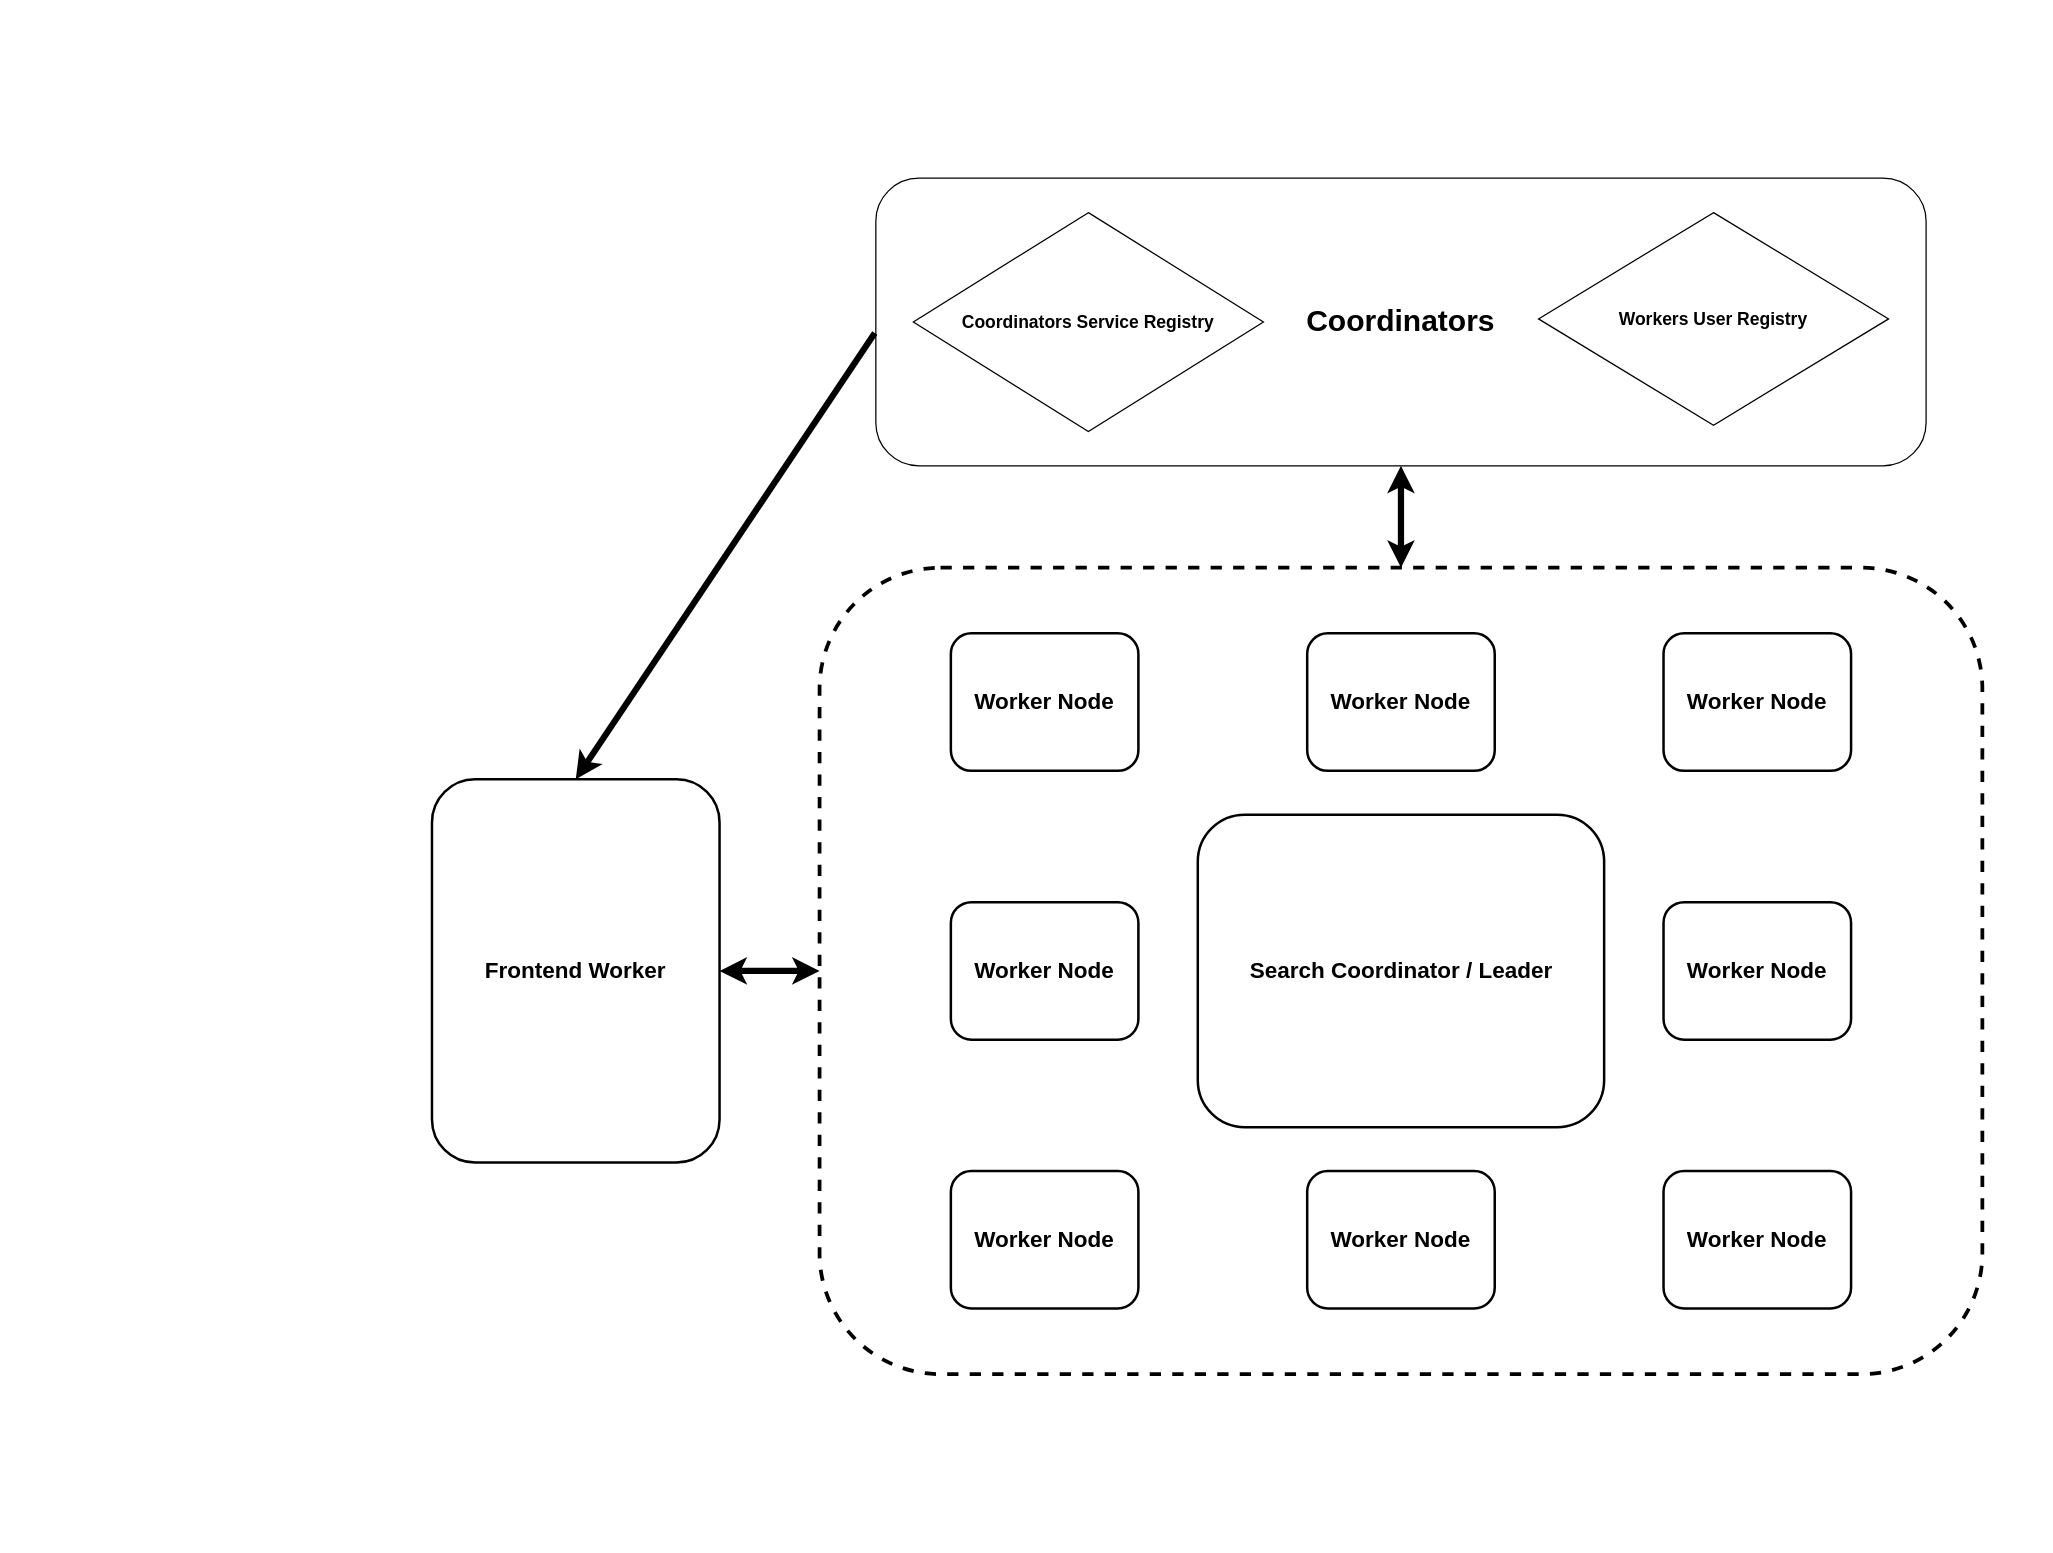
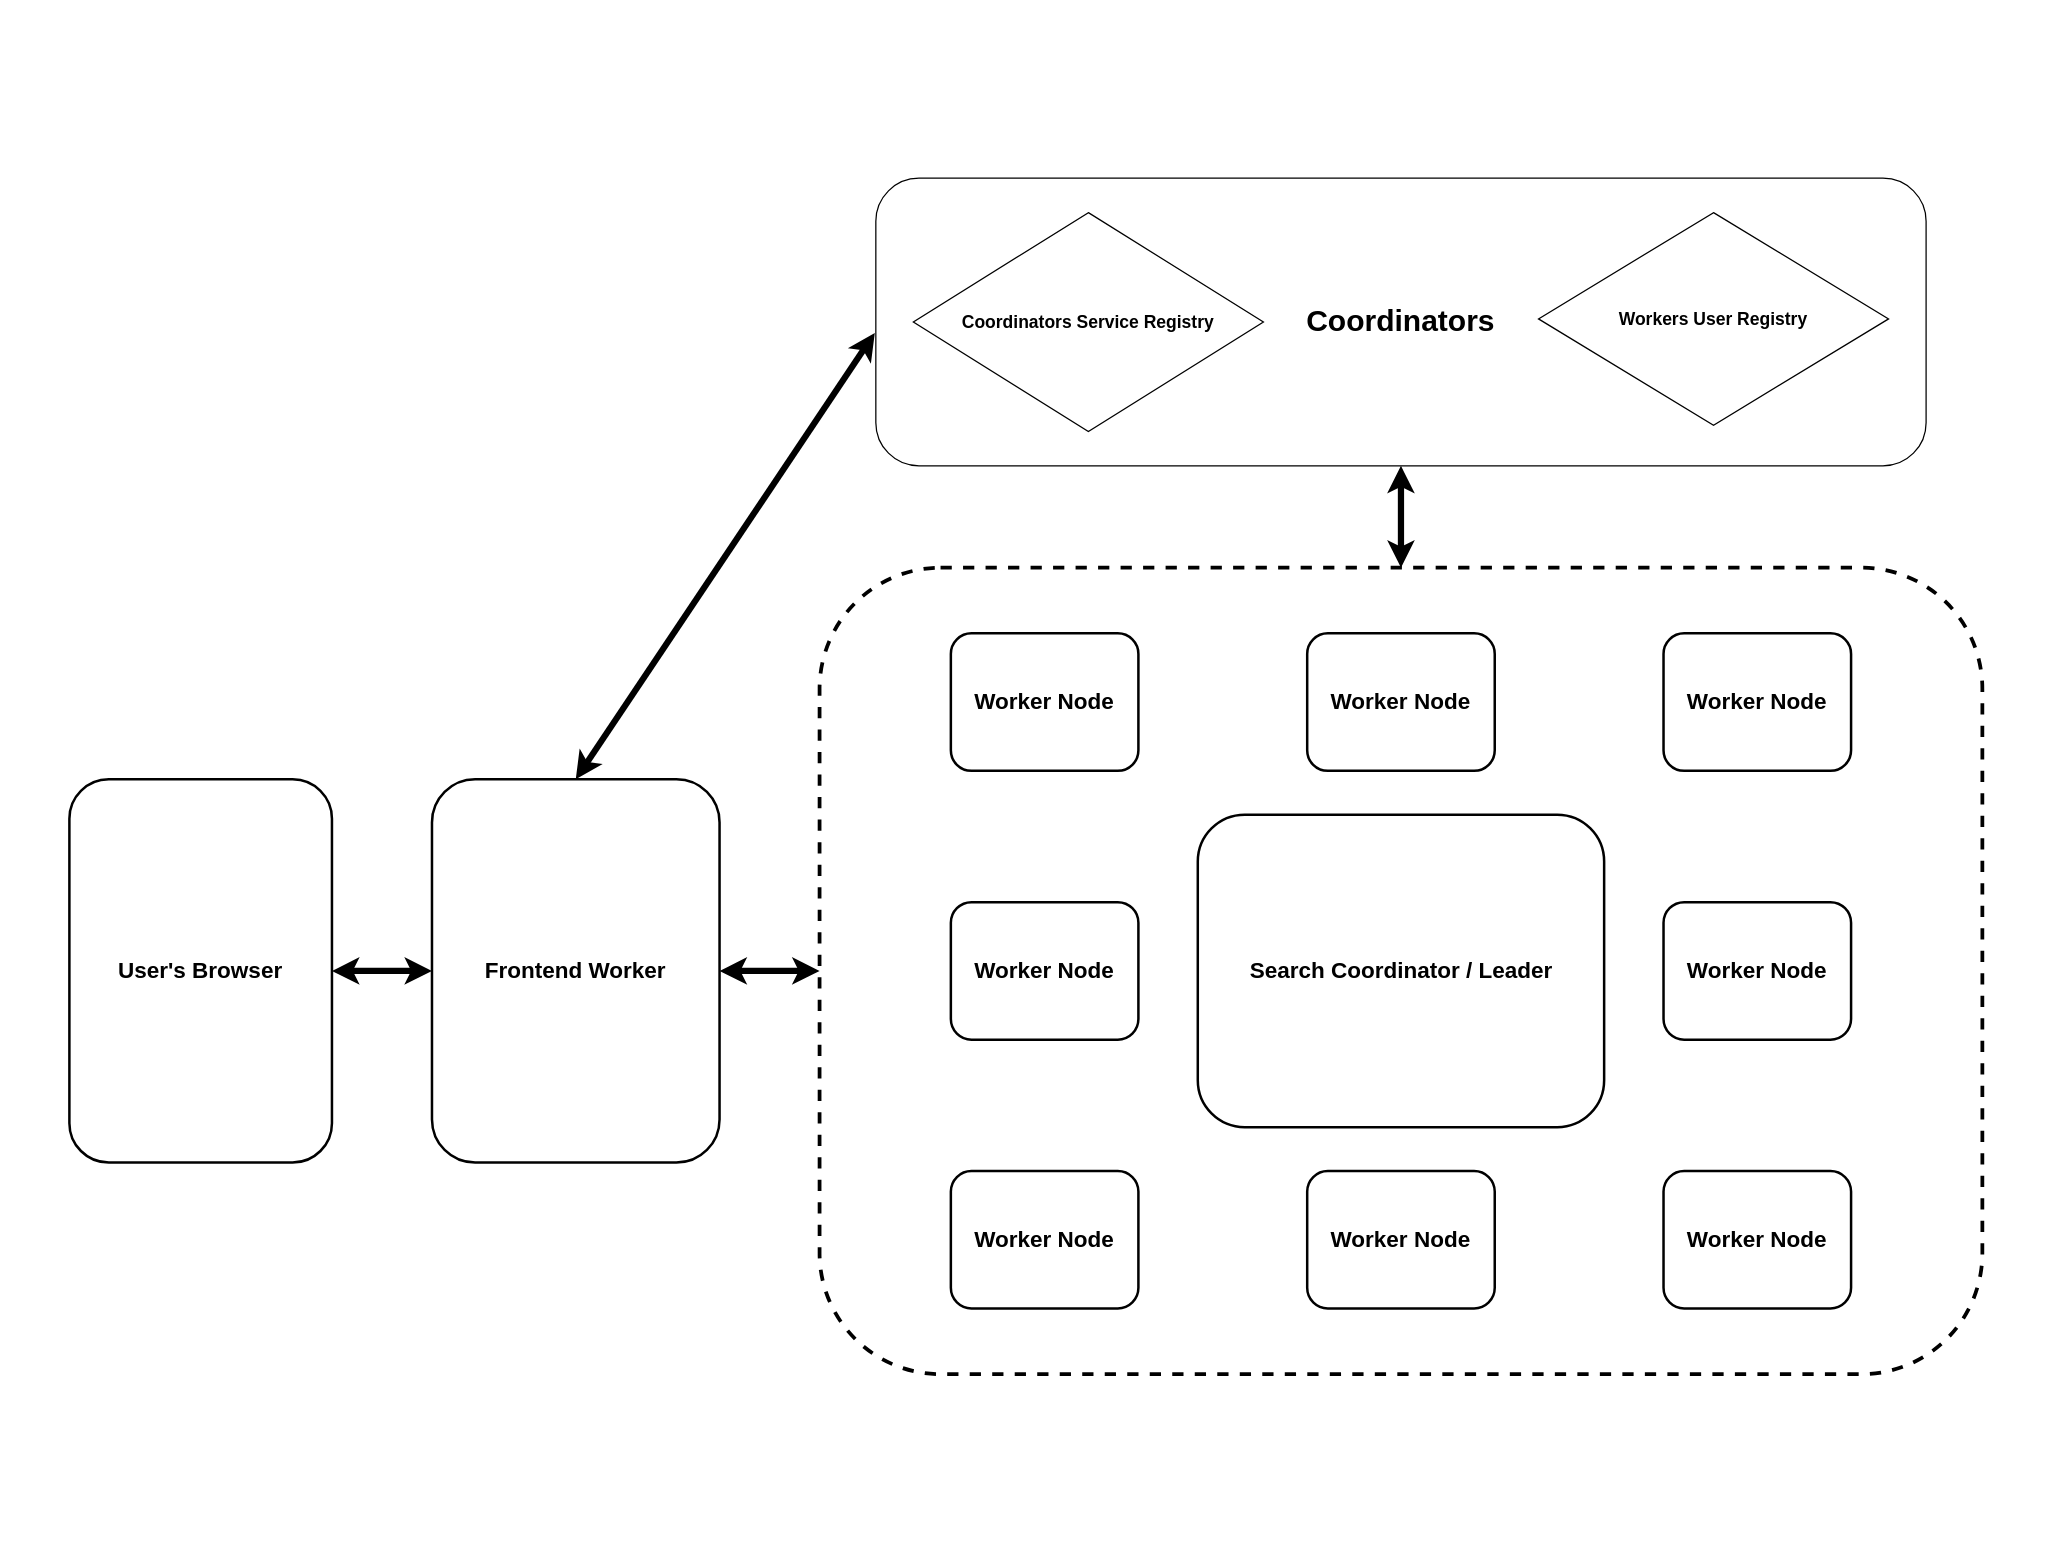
(870, 340) -> (864, 349)
none -> (201, 971)
none -> (381, 971)
